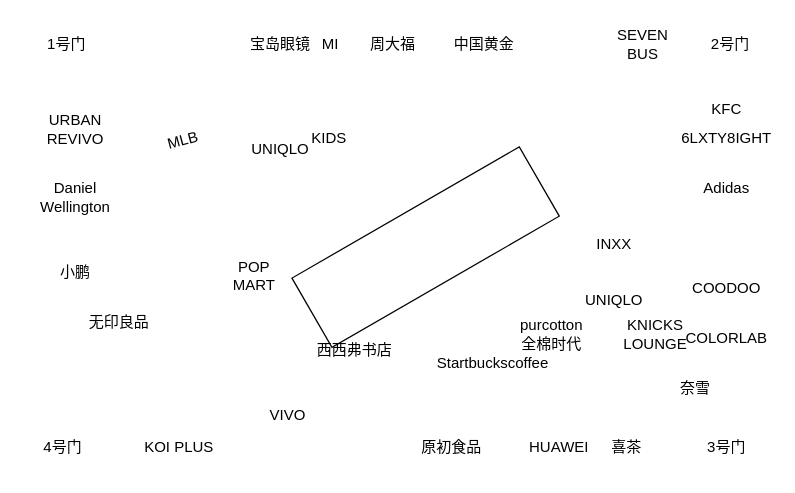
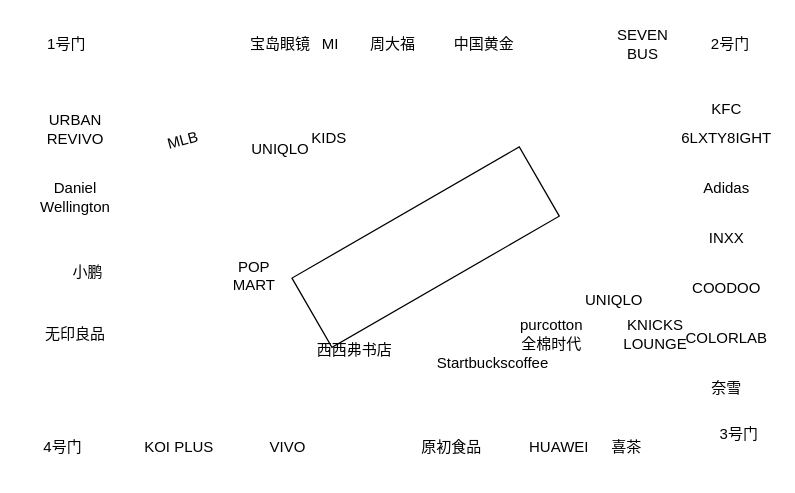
(614, 244) -> (727, 238)
(76, 272) -> (88, 272)
(119, 322) -> (76, 334)
(696, 388) -> (727, 388)
(288, 416) -> (288, 447)
(727, 447) -> (739, 434)
